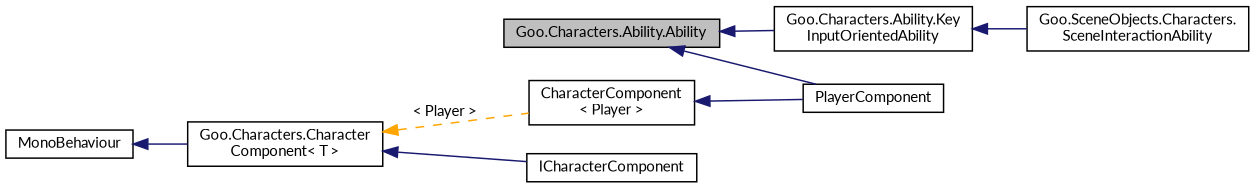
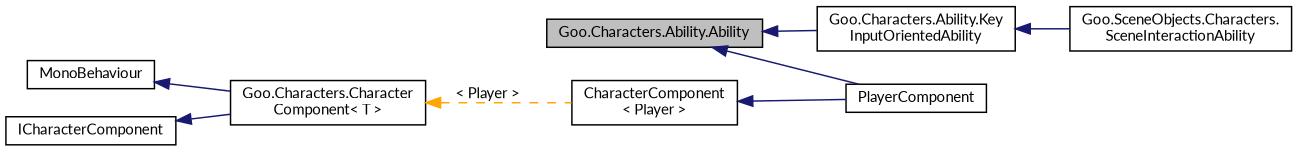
(462, 157) -> (211, 117)
